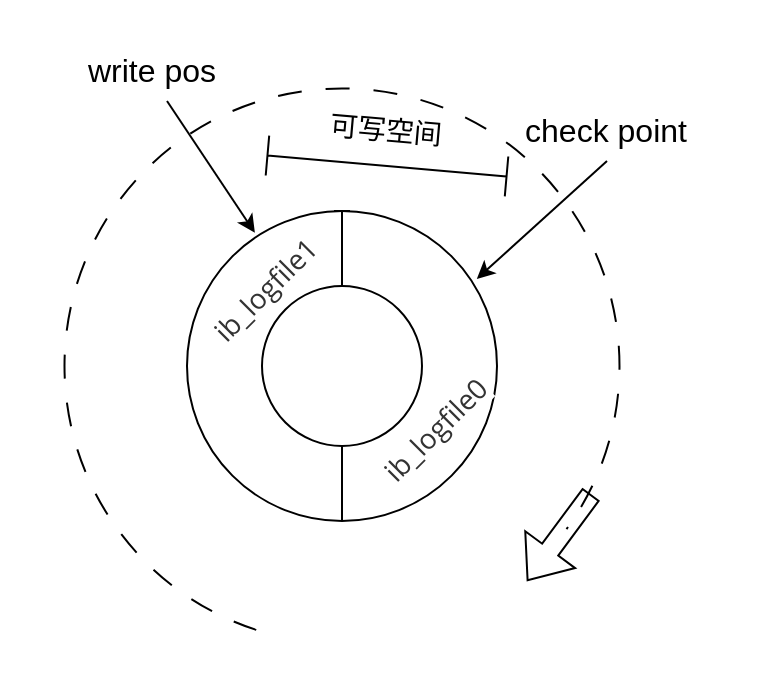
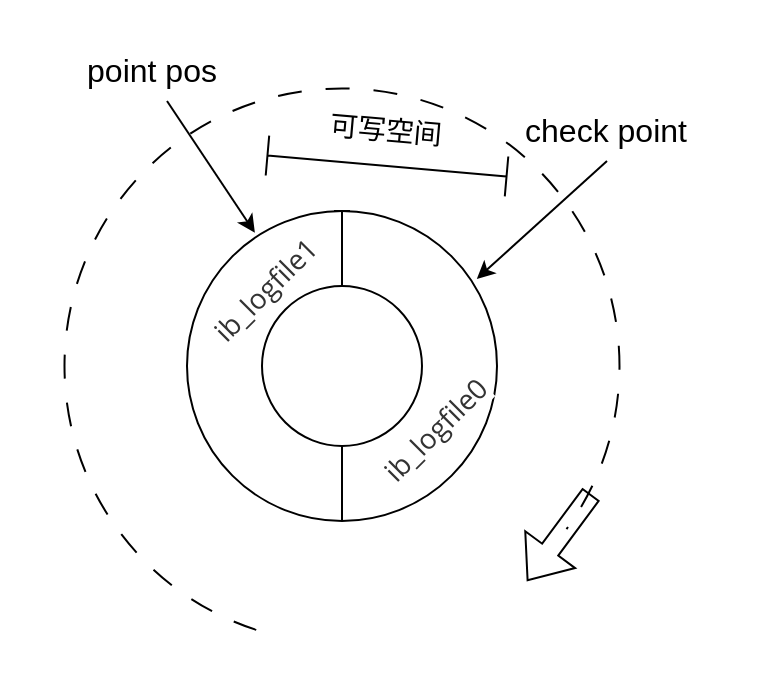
(153, 71) -> (153, 71)
